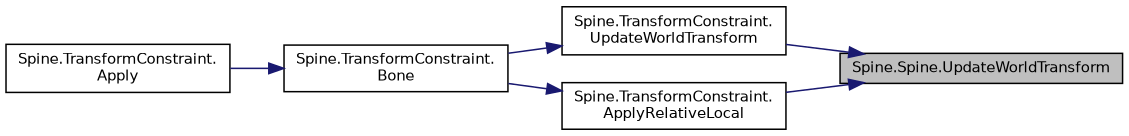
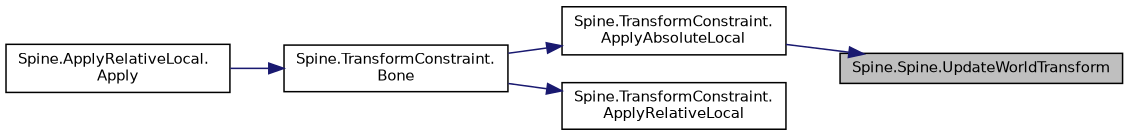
(674, 31) -> (674, 31)
(118, 68) -> (118, 68)
(817, 88) -> none
